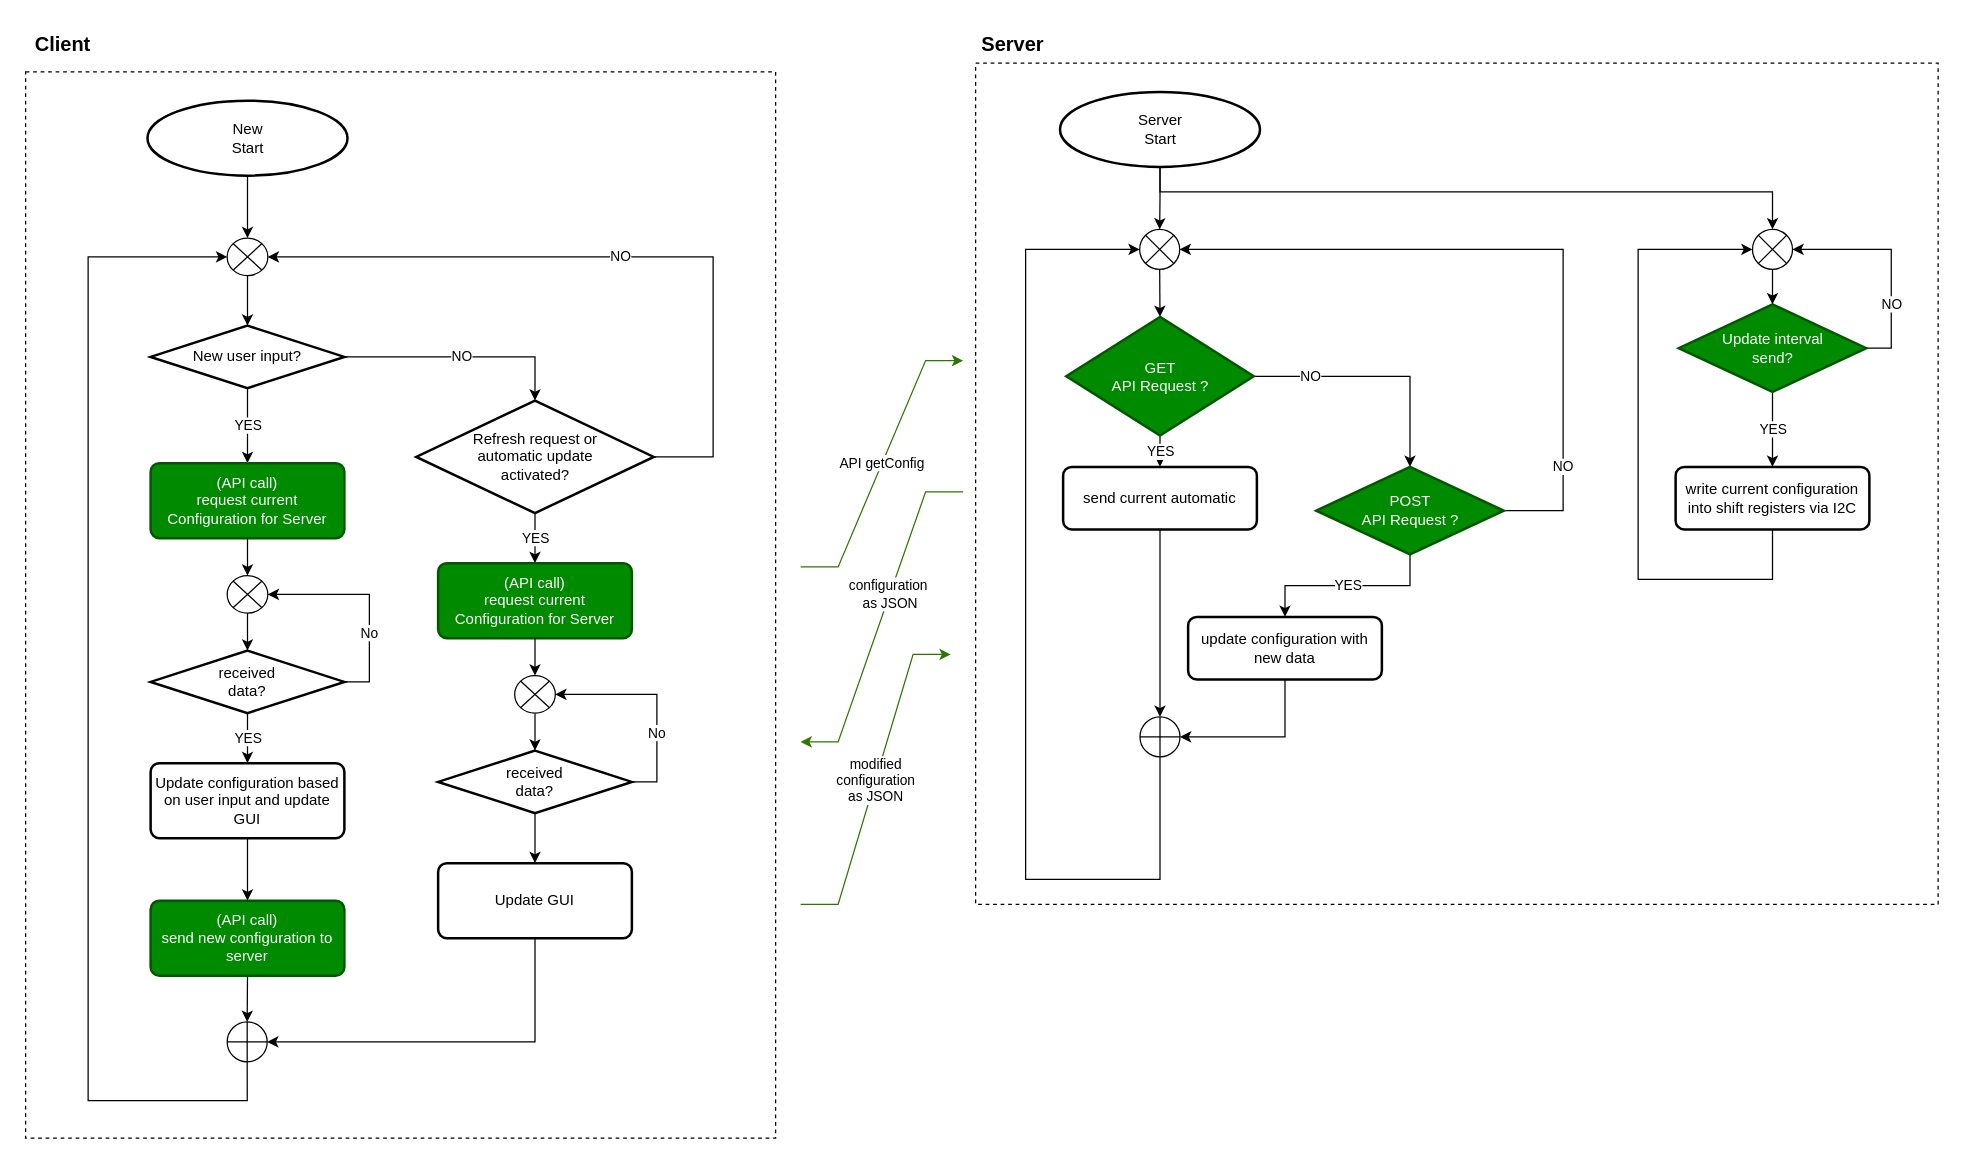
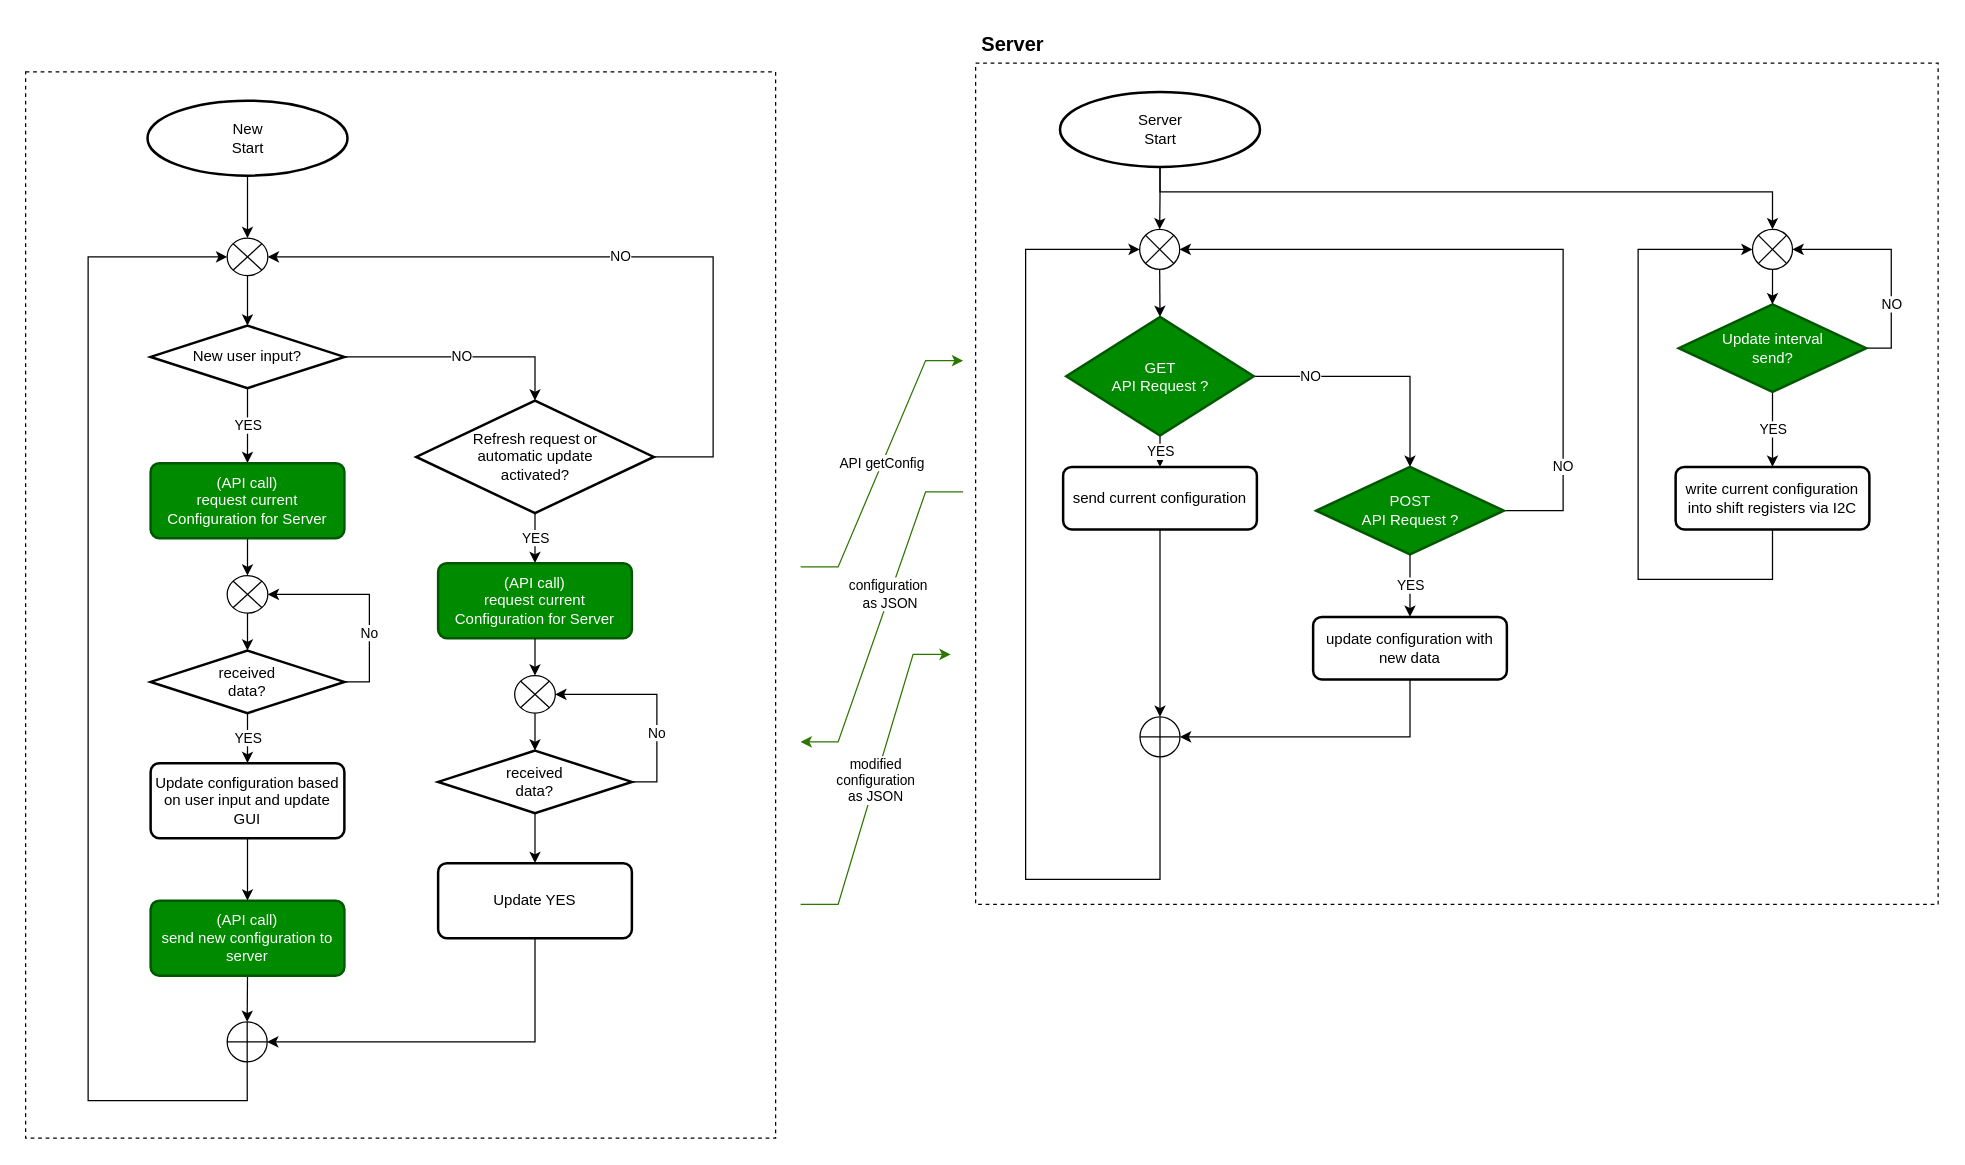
(63, 44) -> none
(1160, 498) -> (1160, 498)
(1285, 648) -> (1410, 648)
(535, 901) -> (535, 901)
